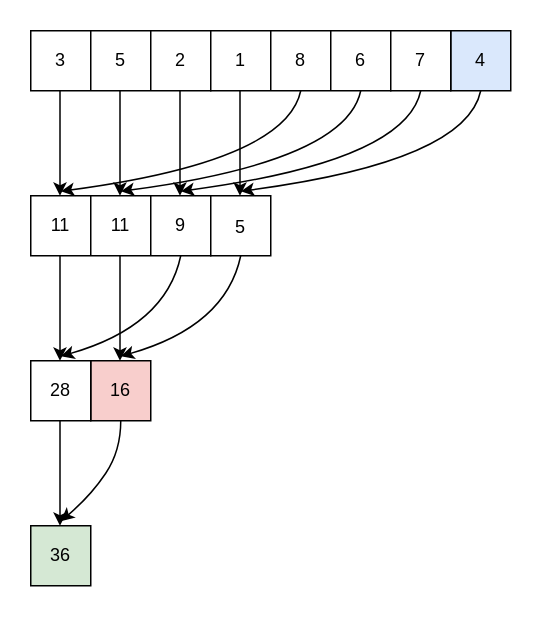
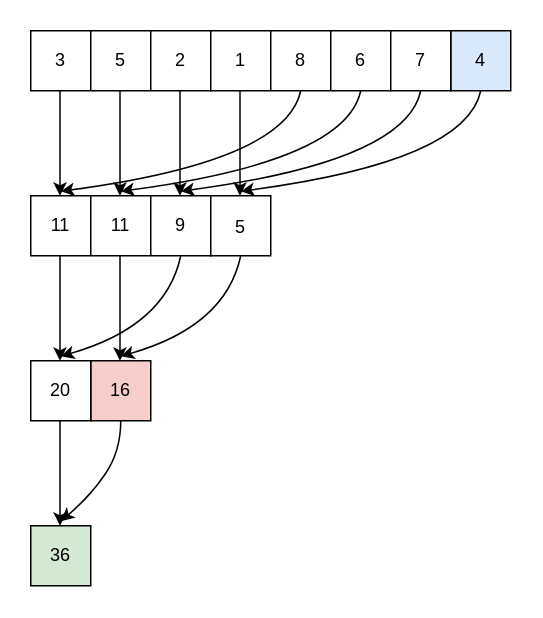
(61, 391) -> (61, 391)
